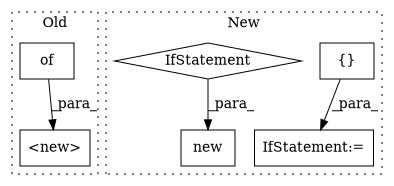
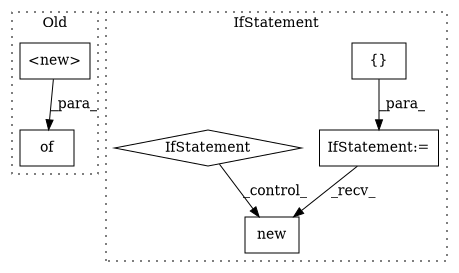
(244, 24) -> (276, 24)
(51, 99) -> (51, 99)
(231, 104) -> (275, 192)
none -> (330, 188)
